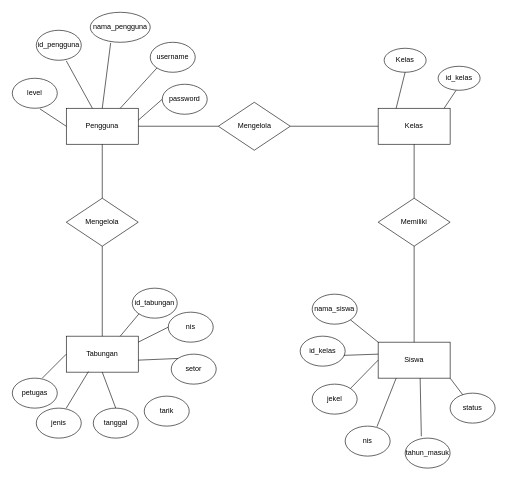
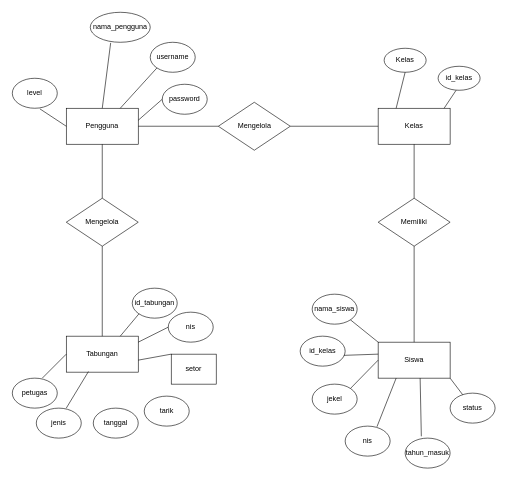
(59, 45) -> none
(79, 85) -> none
(194, 369) -> (194, 369)
(109, 390) -> none
